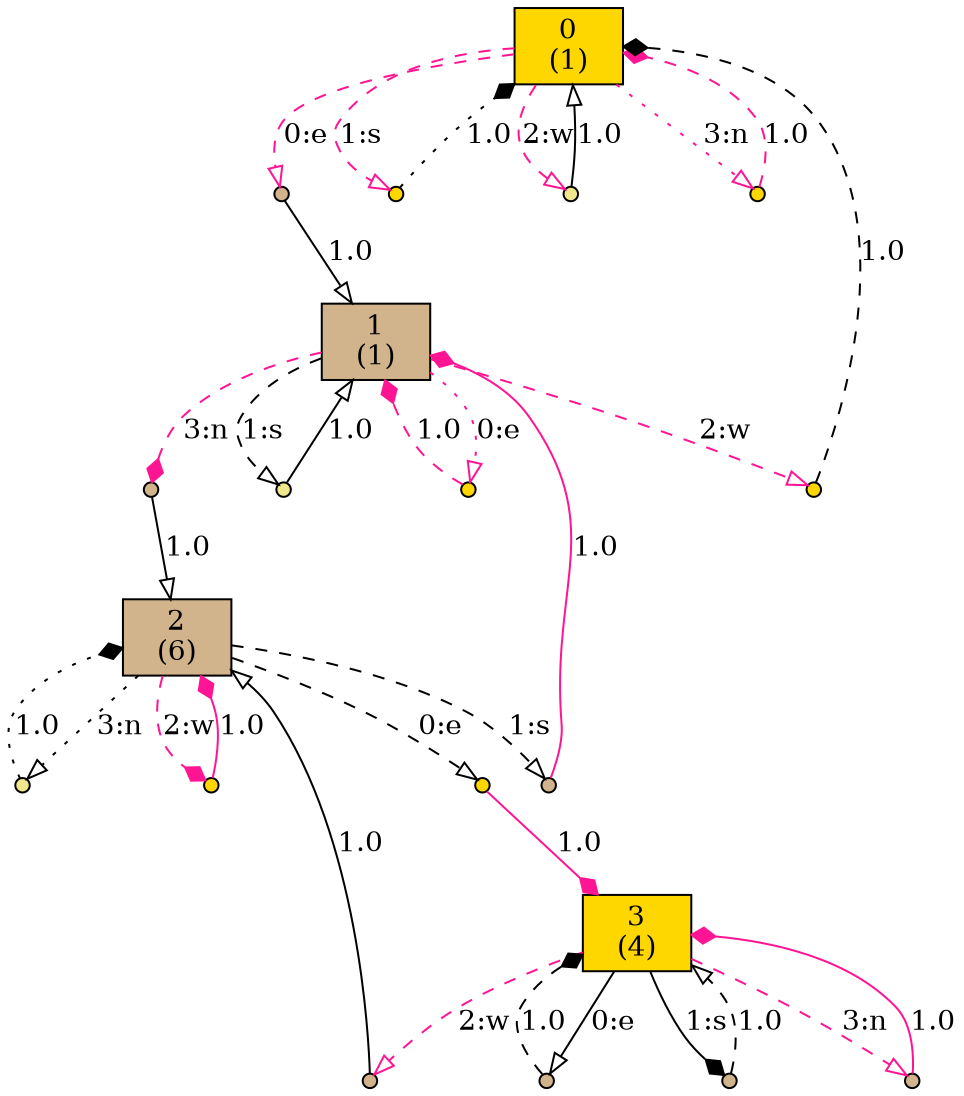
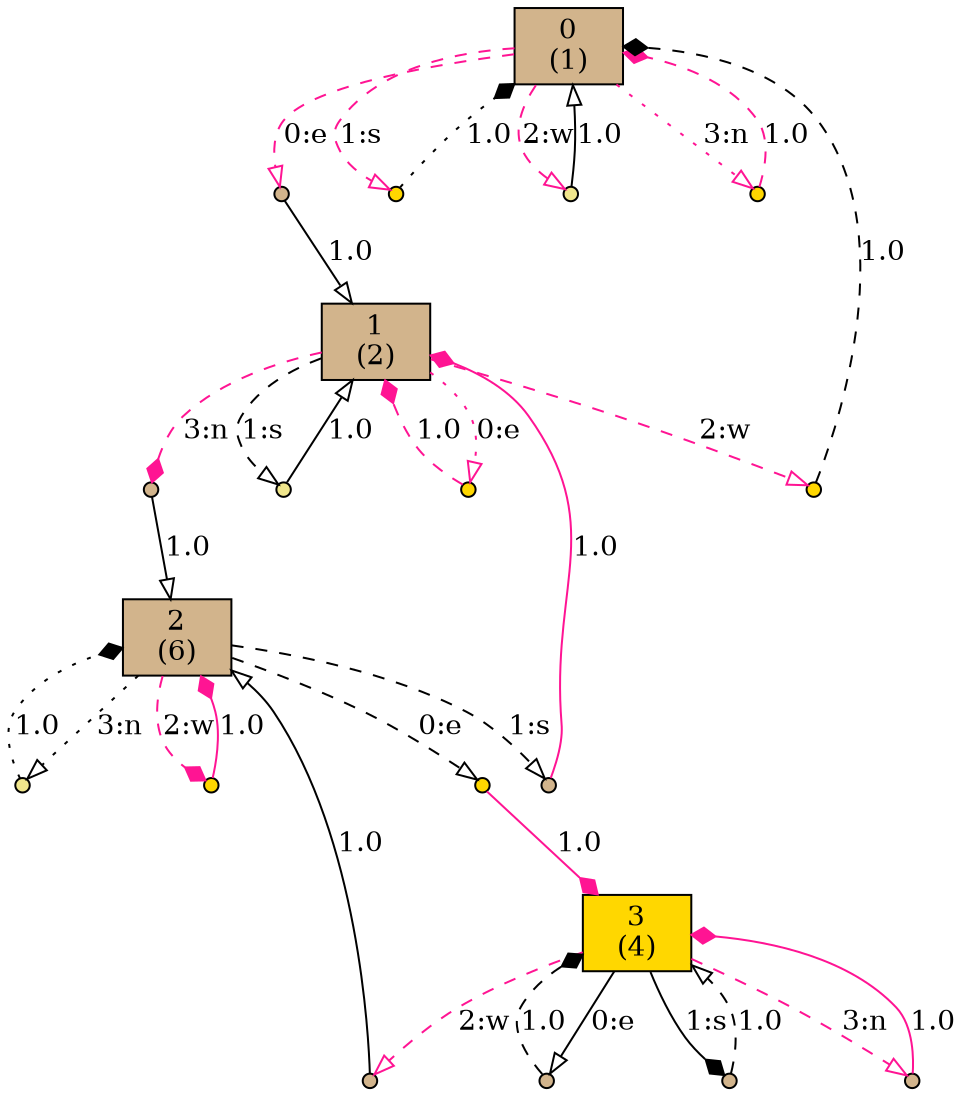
(569, 46) -> (569, 46)
(376, 342) -> (376, 342)
